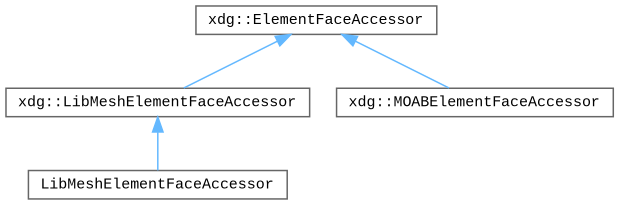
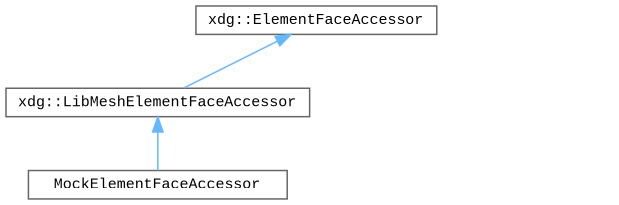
(475, 102) -> none
(158, 185) -> (158, 185)
